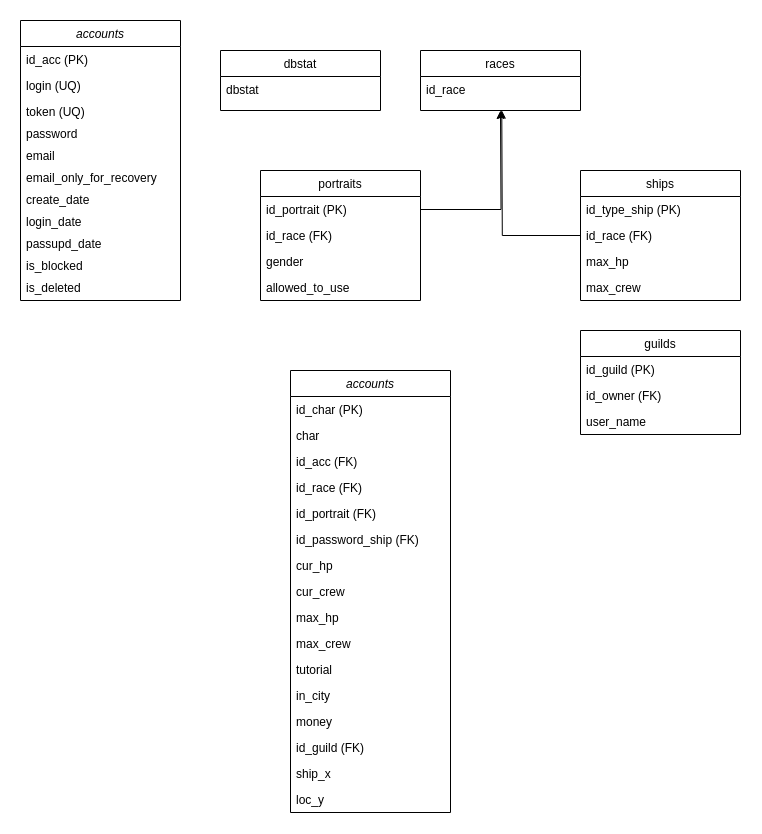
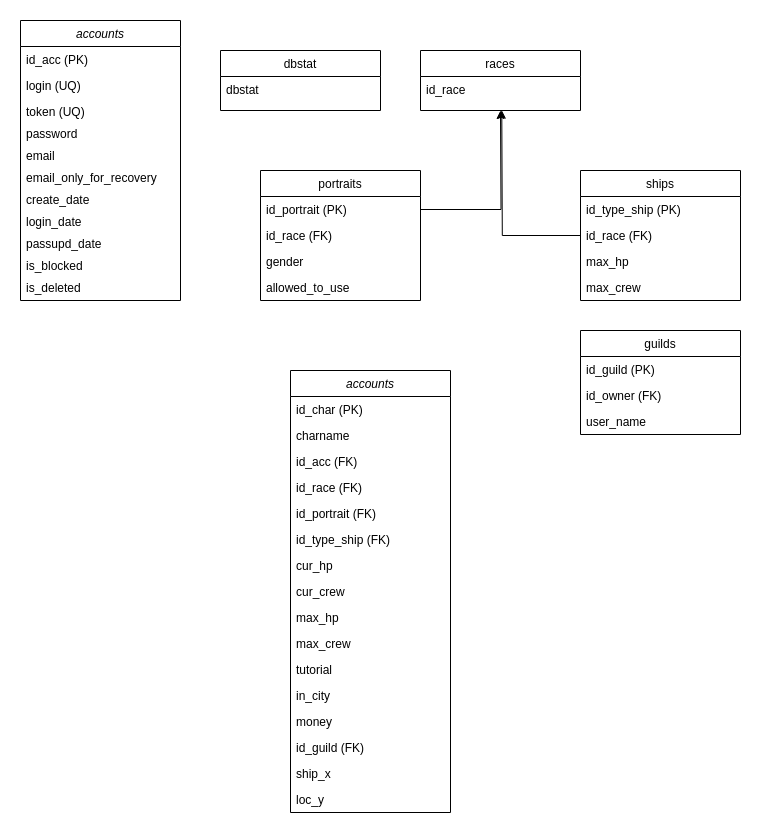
(309, 436) -> (323, 436)
(362, 540) -> (348, 540)
